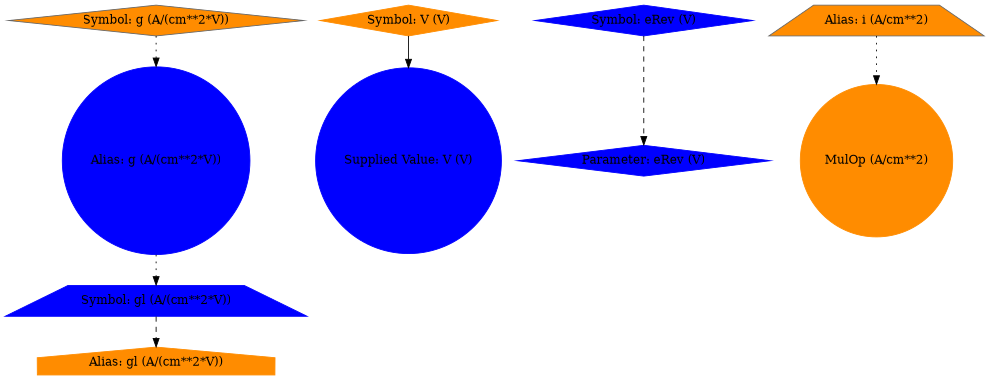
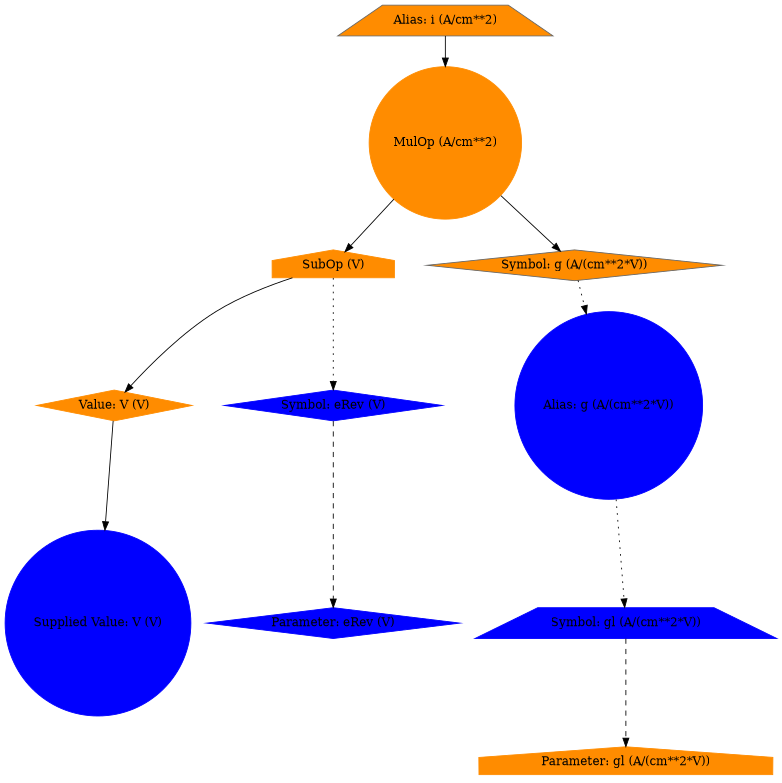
(409, 21) -> (114, 405)
(877, 56) -> (445, 47)
none -> (527, 220)
none -> (333, 265)
(156, 362) -> (626, 762)
